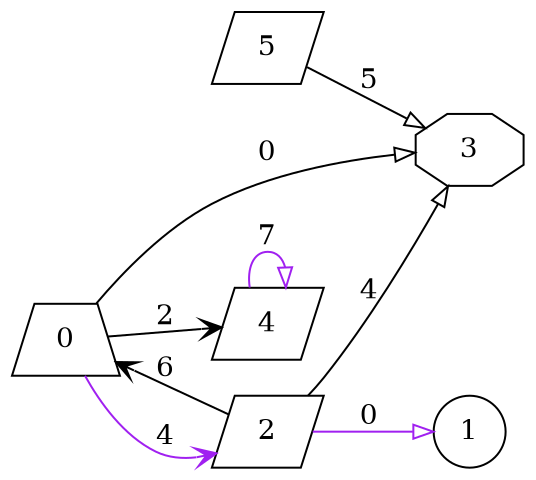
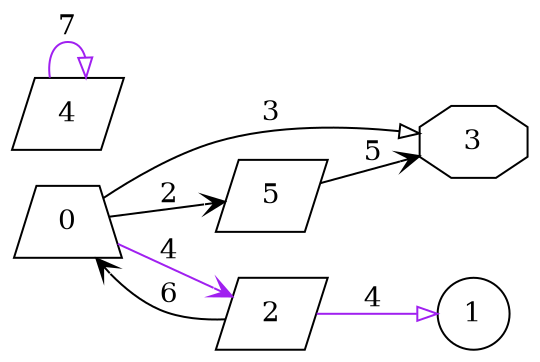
(357, 93) -> (360, 172)
(268, 153) -> (272, 113)
(378, 303) -> none
(155, 333) -> (157, 211)
(370, 417) -> (374, 299)
